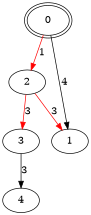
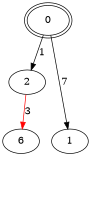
(38, 49) -> (38, 49)
(65, 82) -> (65, 82)
(47, 109) -> none
(21, 141) -> (21, 141)
(21, 200) -> none
